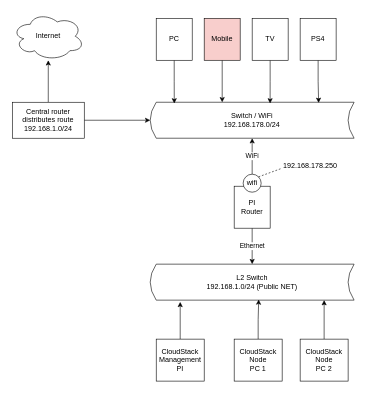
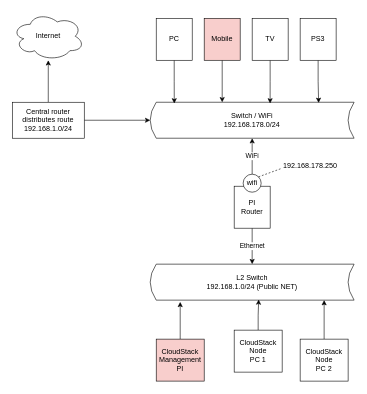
(318, 39) -> (318, 39)
(180, 360) -> (180, 360)
(258, 360) -> (258, 351)
